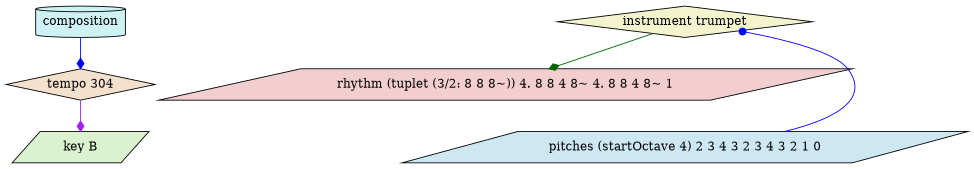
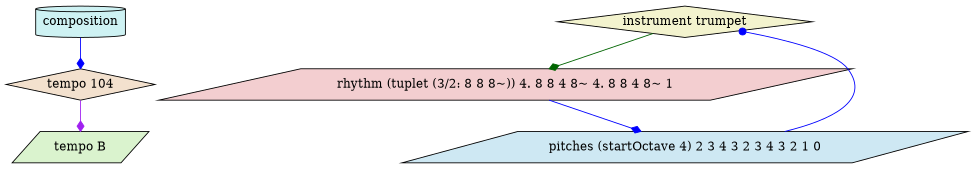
(81, 84) -> (81, 84)
none -> (590, 114)
(81, 147) -> (81, 147)
